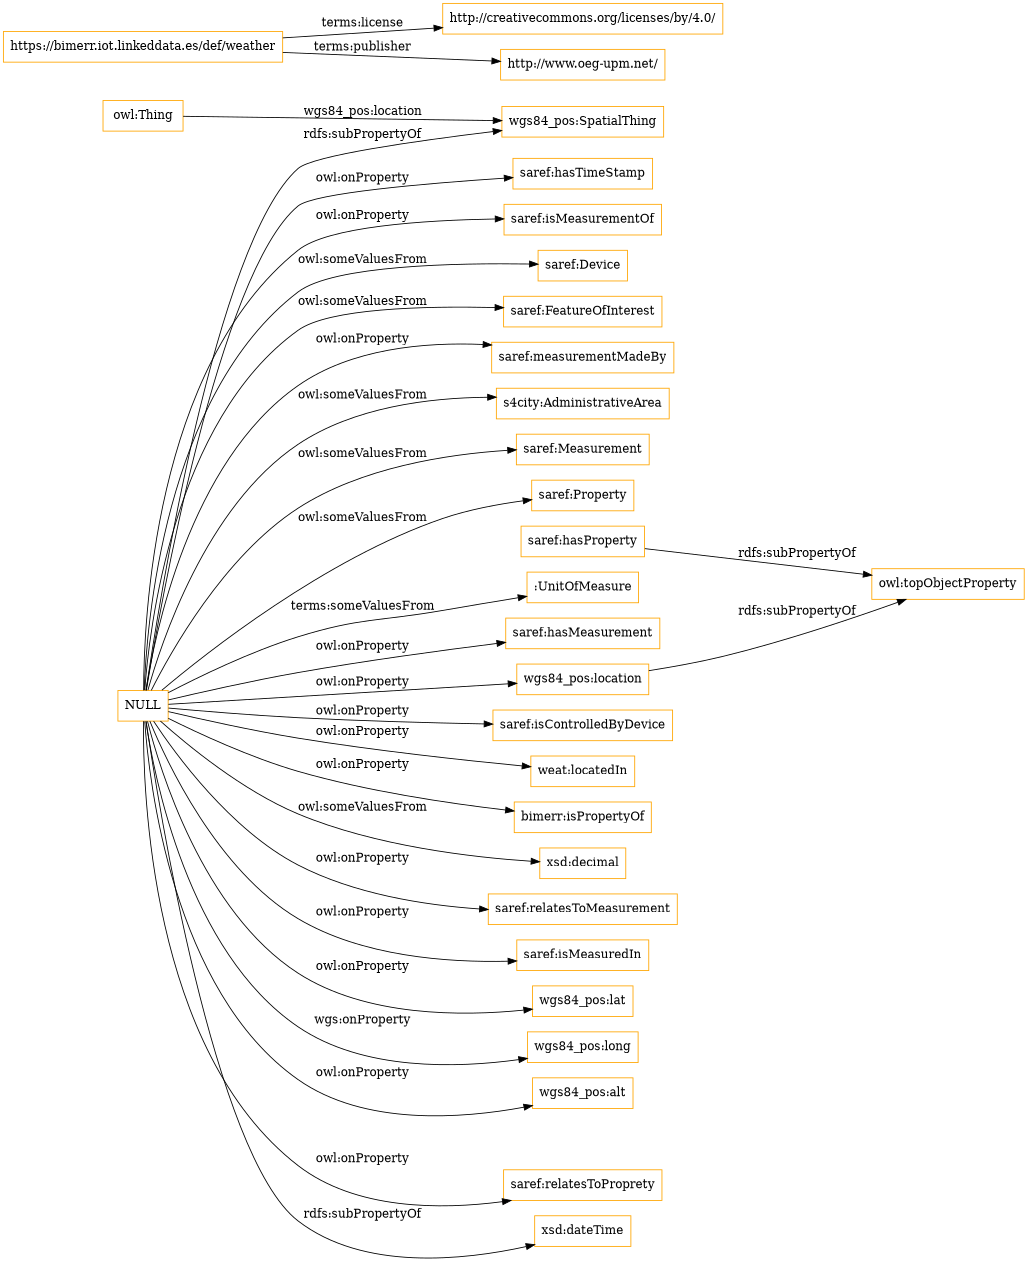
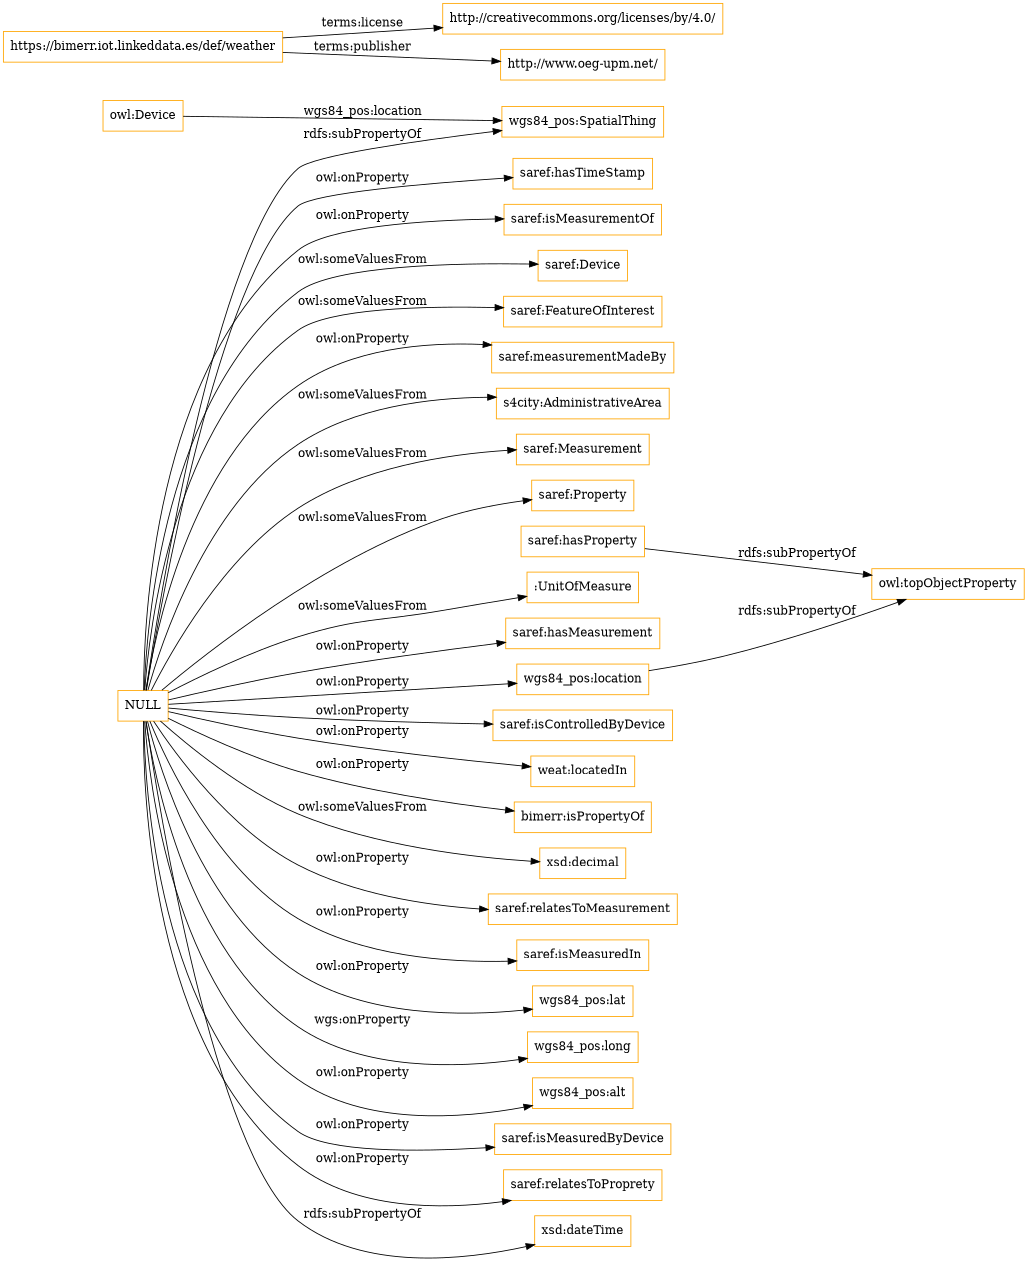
(143, 116) -> (143, 116)
(363, 607) -> (363, 607)
none -> (583, 1139)
